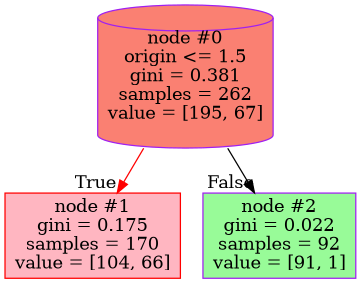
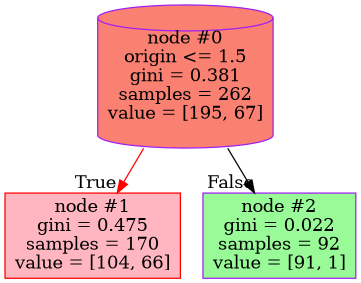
(93, 236) -> (93, 236)
